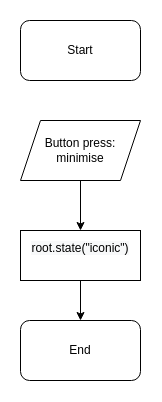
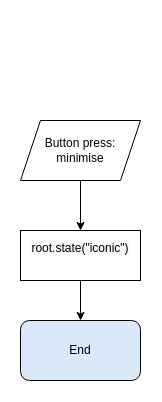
(81, 51) -> none
(81, 351) -> (81, 351)
